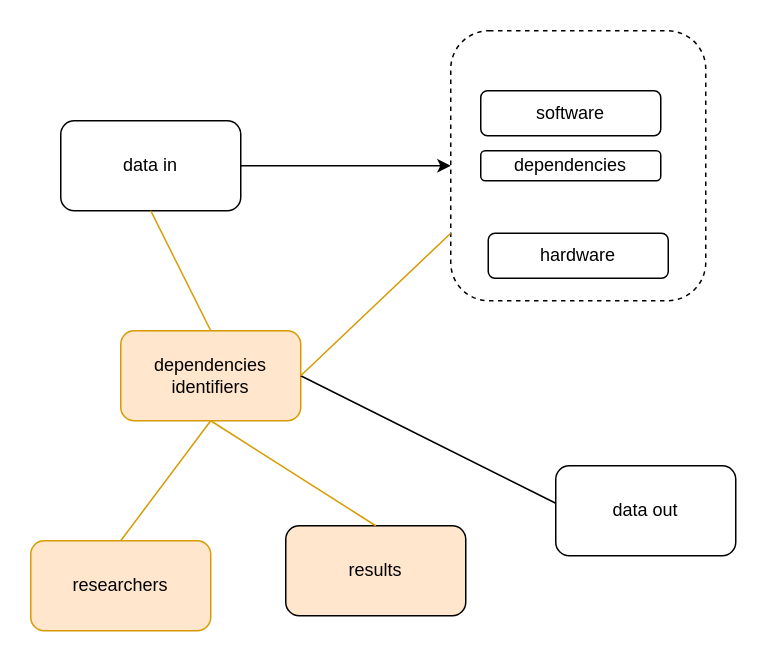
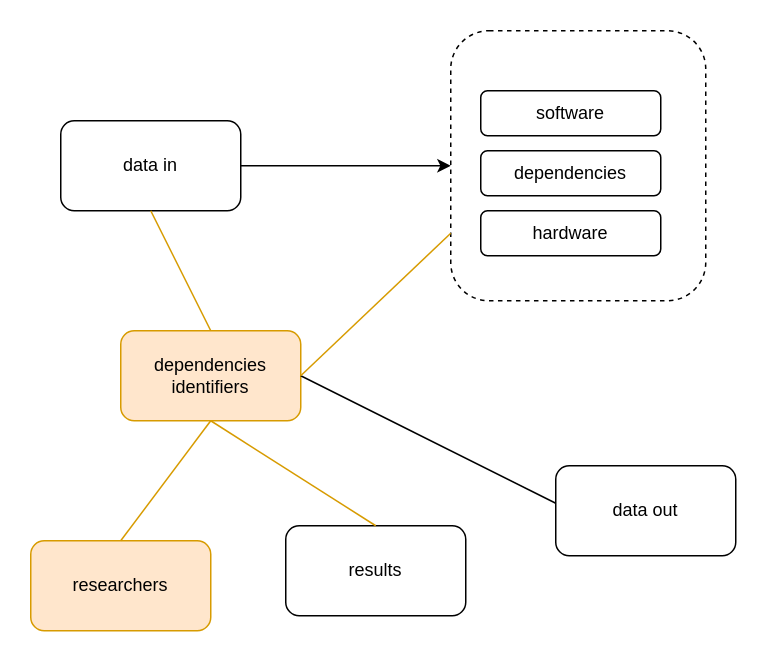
(571, 166) -> (571, 173)
(578, 256) -> (571, 233)
(376, 571) -> (376, 571)
